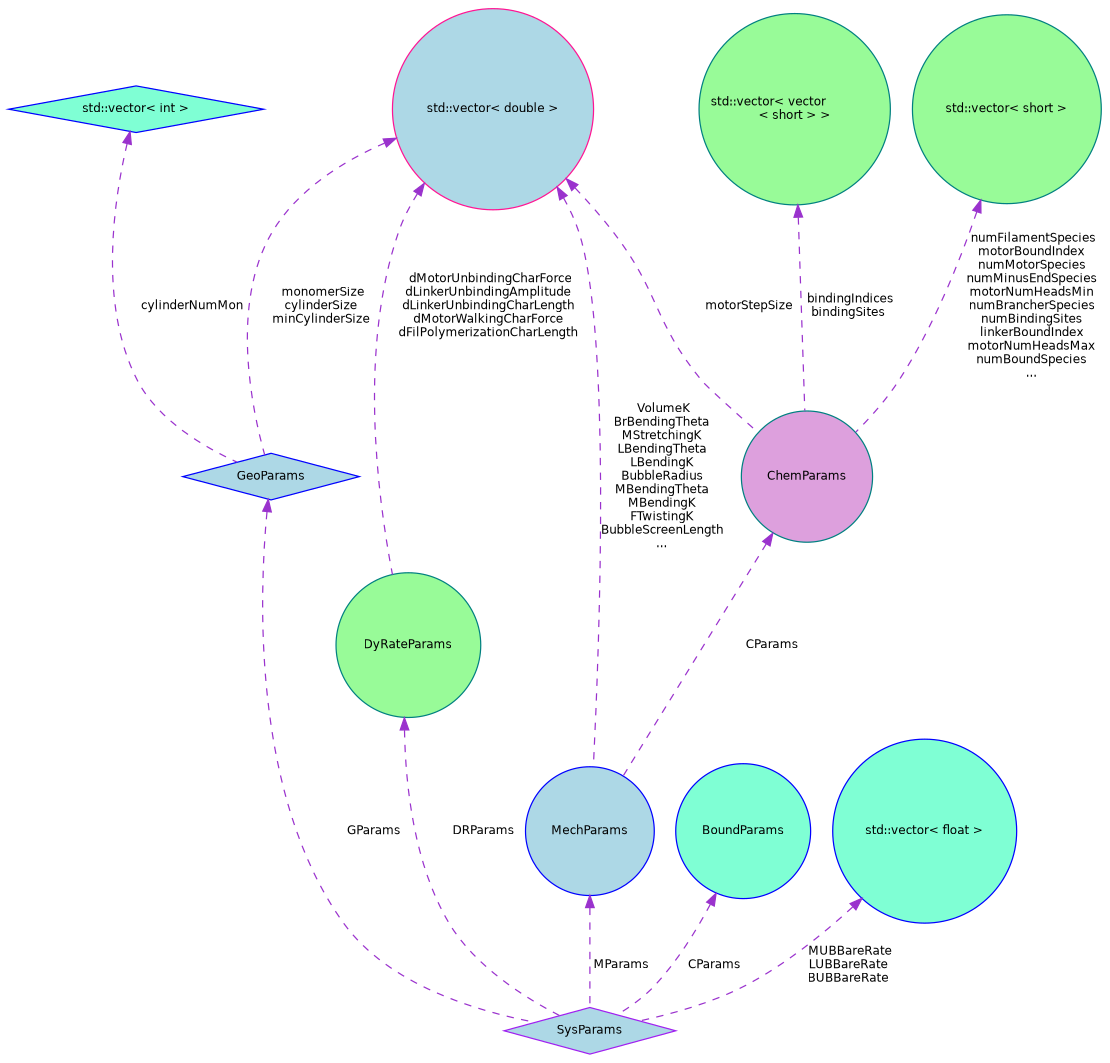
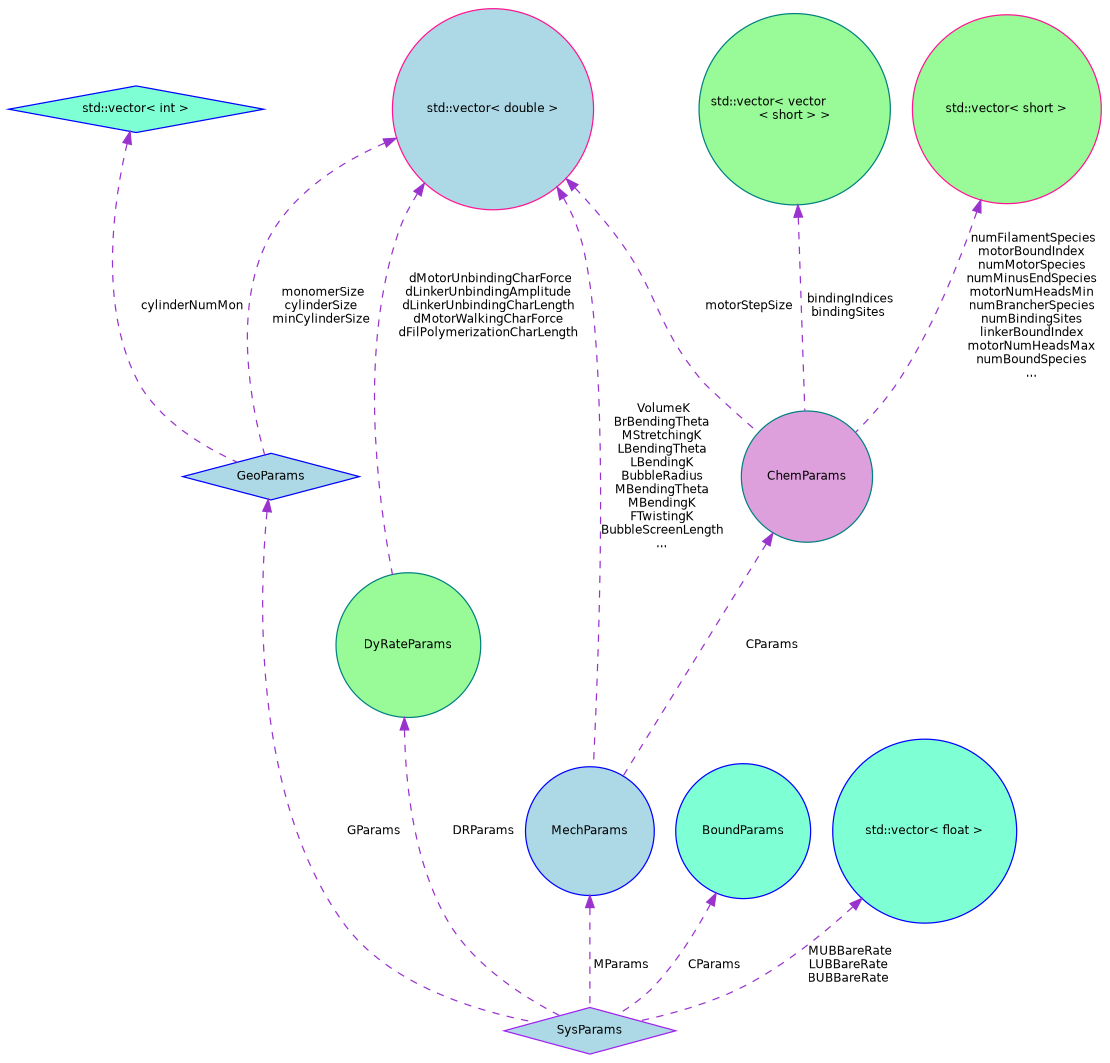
(1007, 109) -> (1007, 109)
